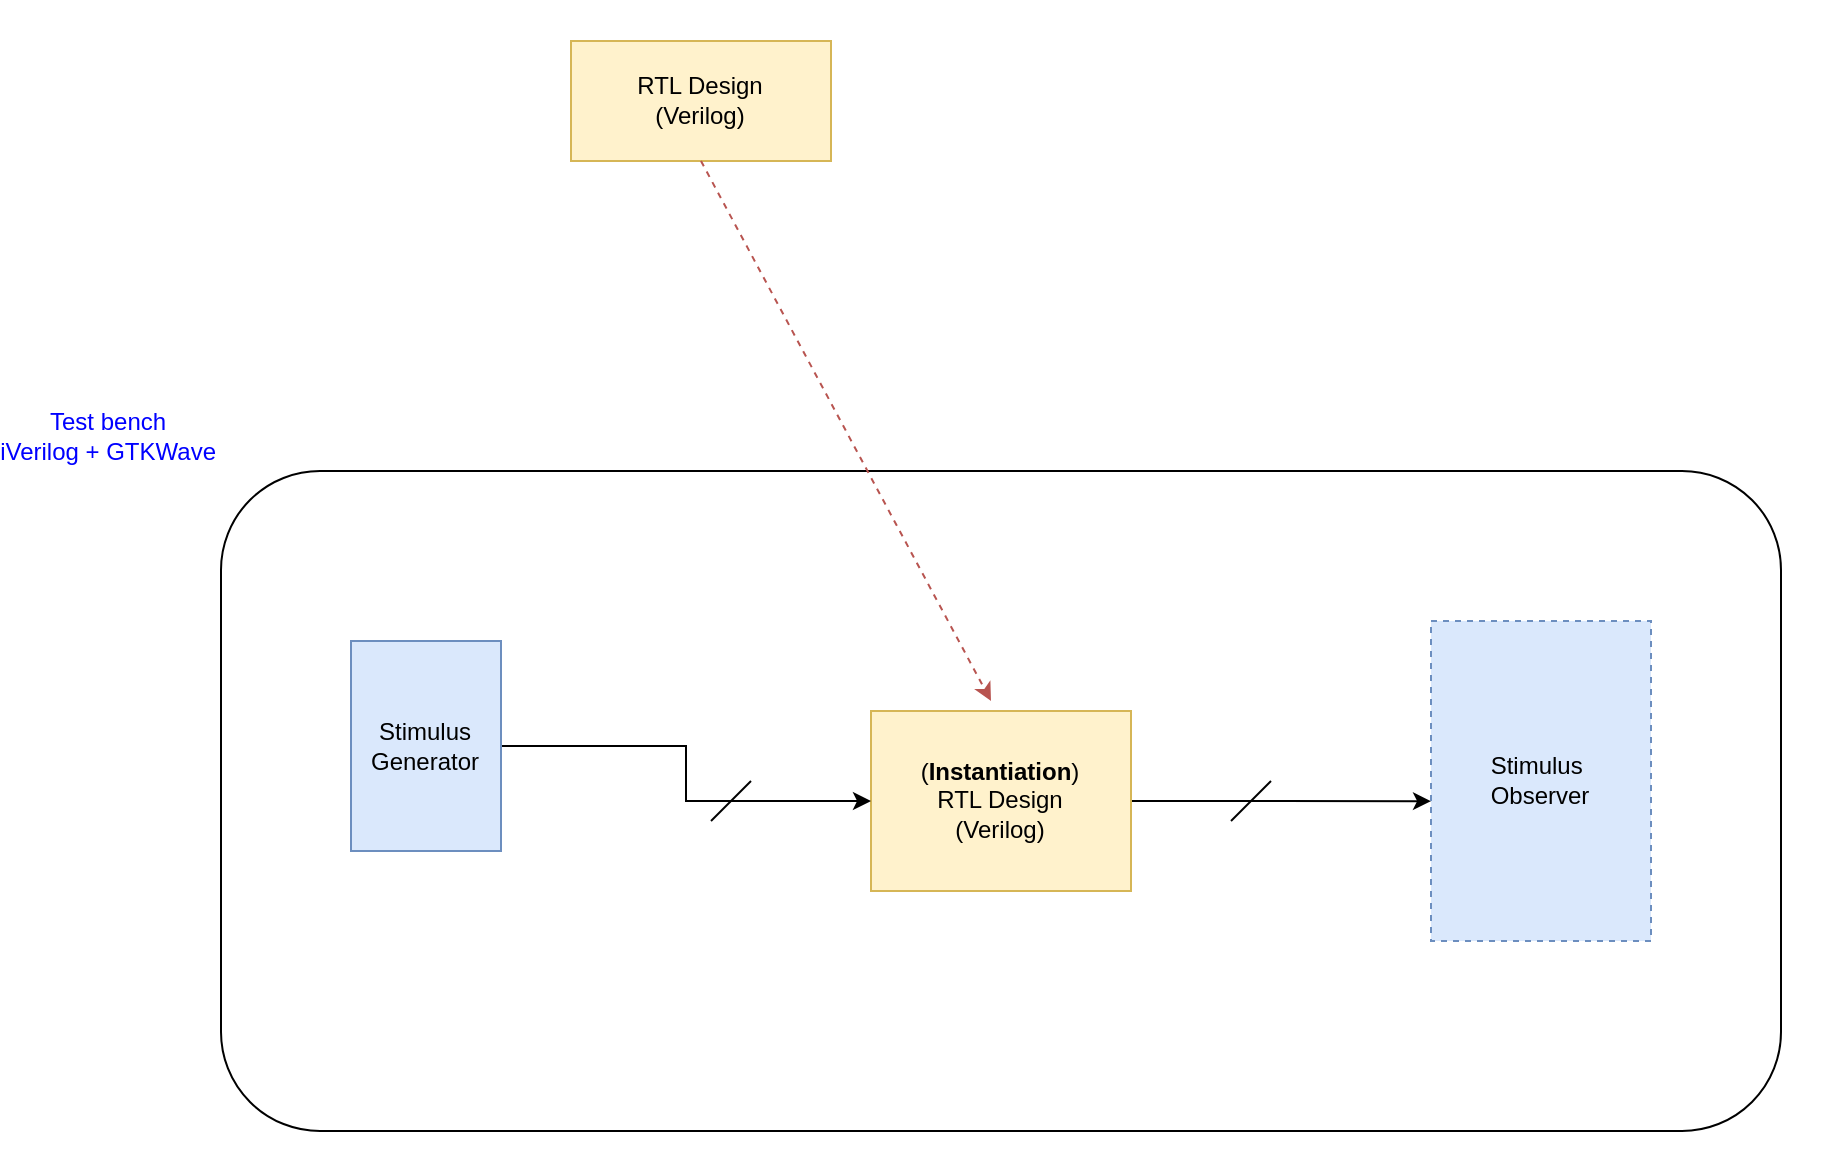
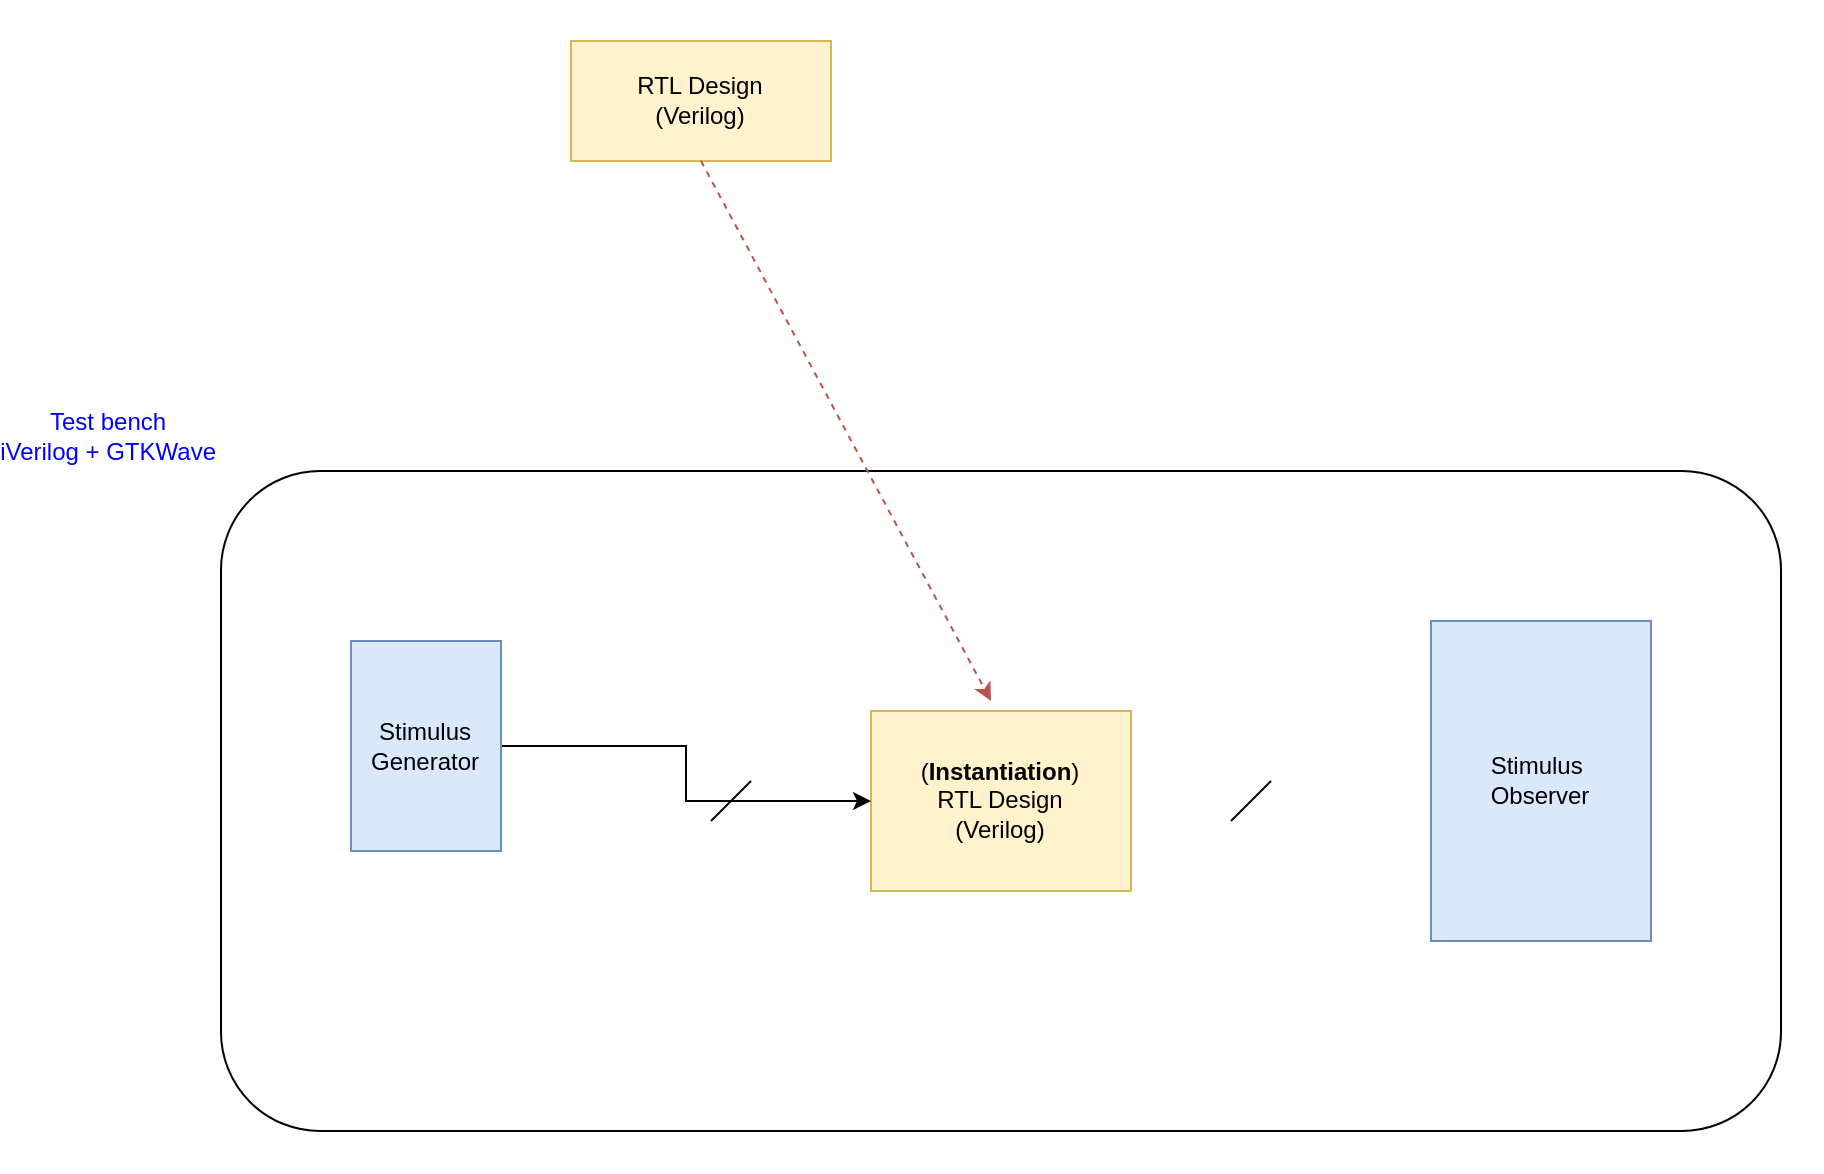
(1541, 781) -> (1541, 781)
(1336, 801) -> none
